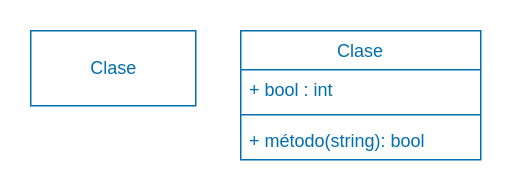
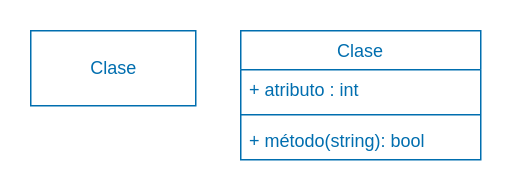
(295, 90) -> (316, 90)
